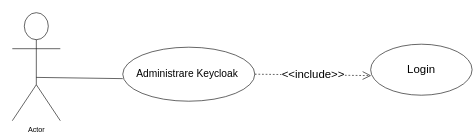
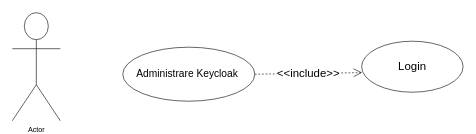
(421, 70) -> (412, 67)
(81, 78) -> none
